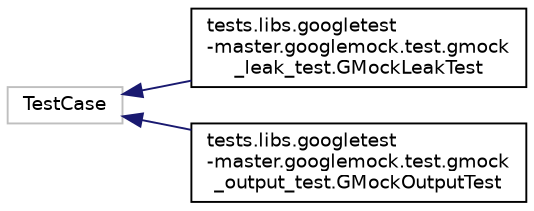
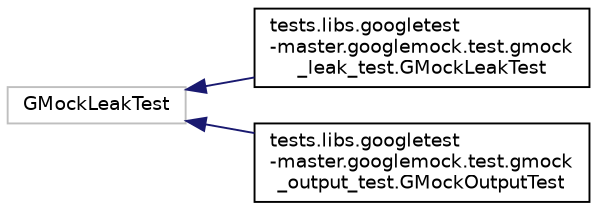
(65, 105) -> (97, 105)
